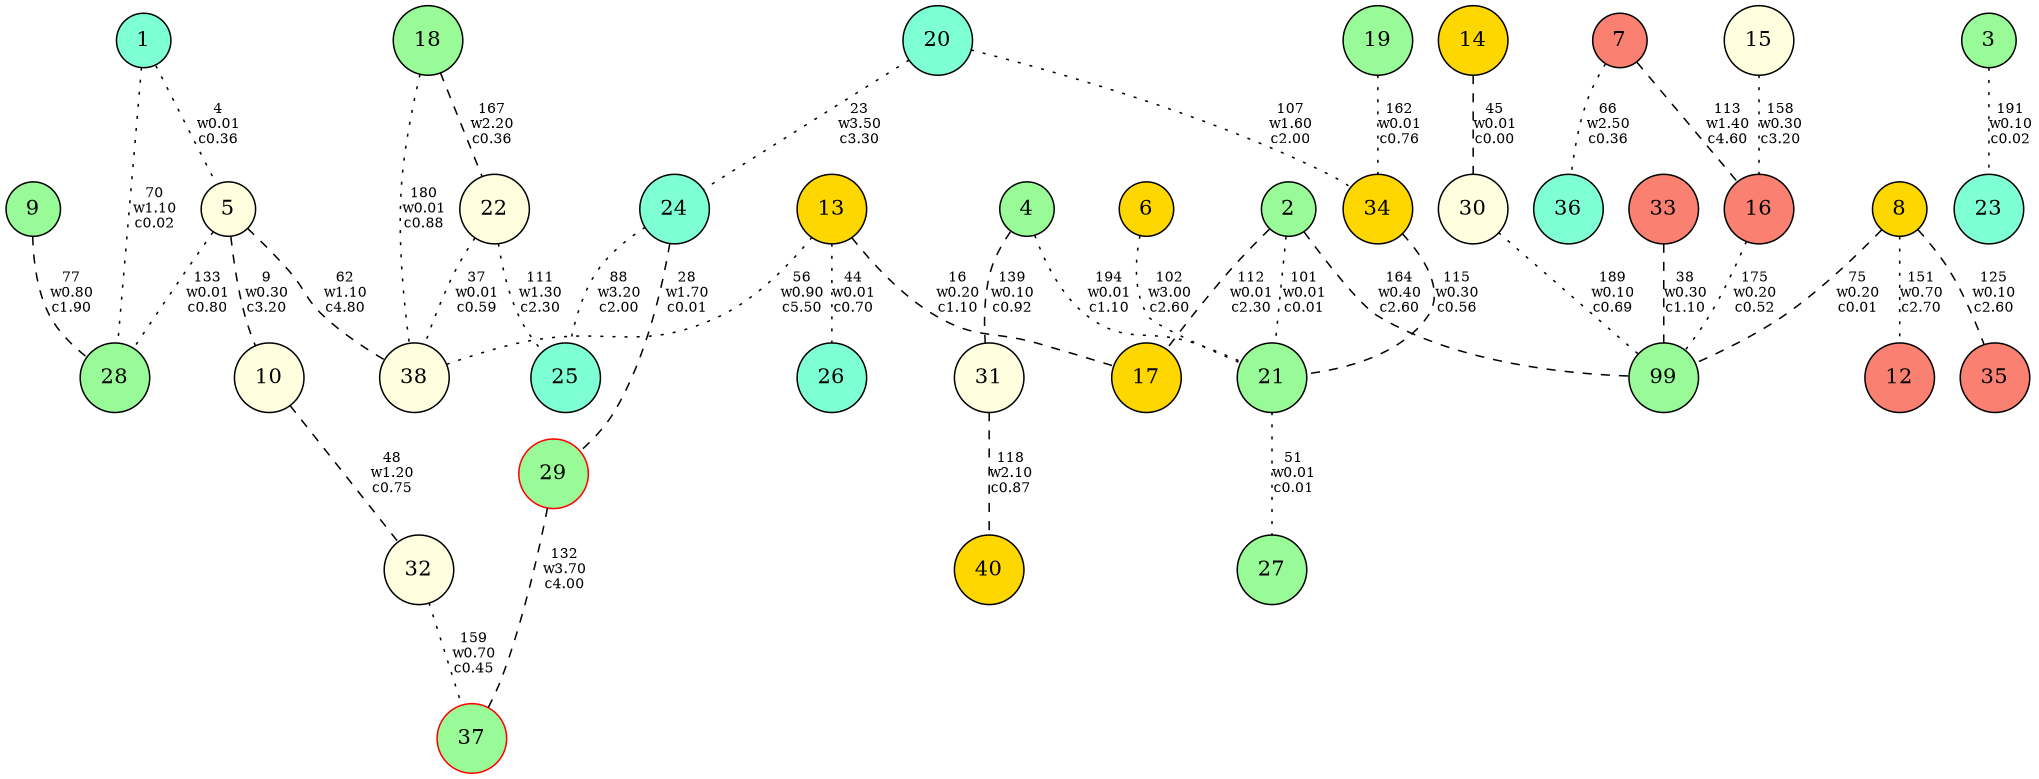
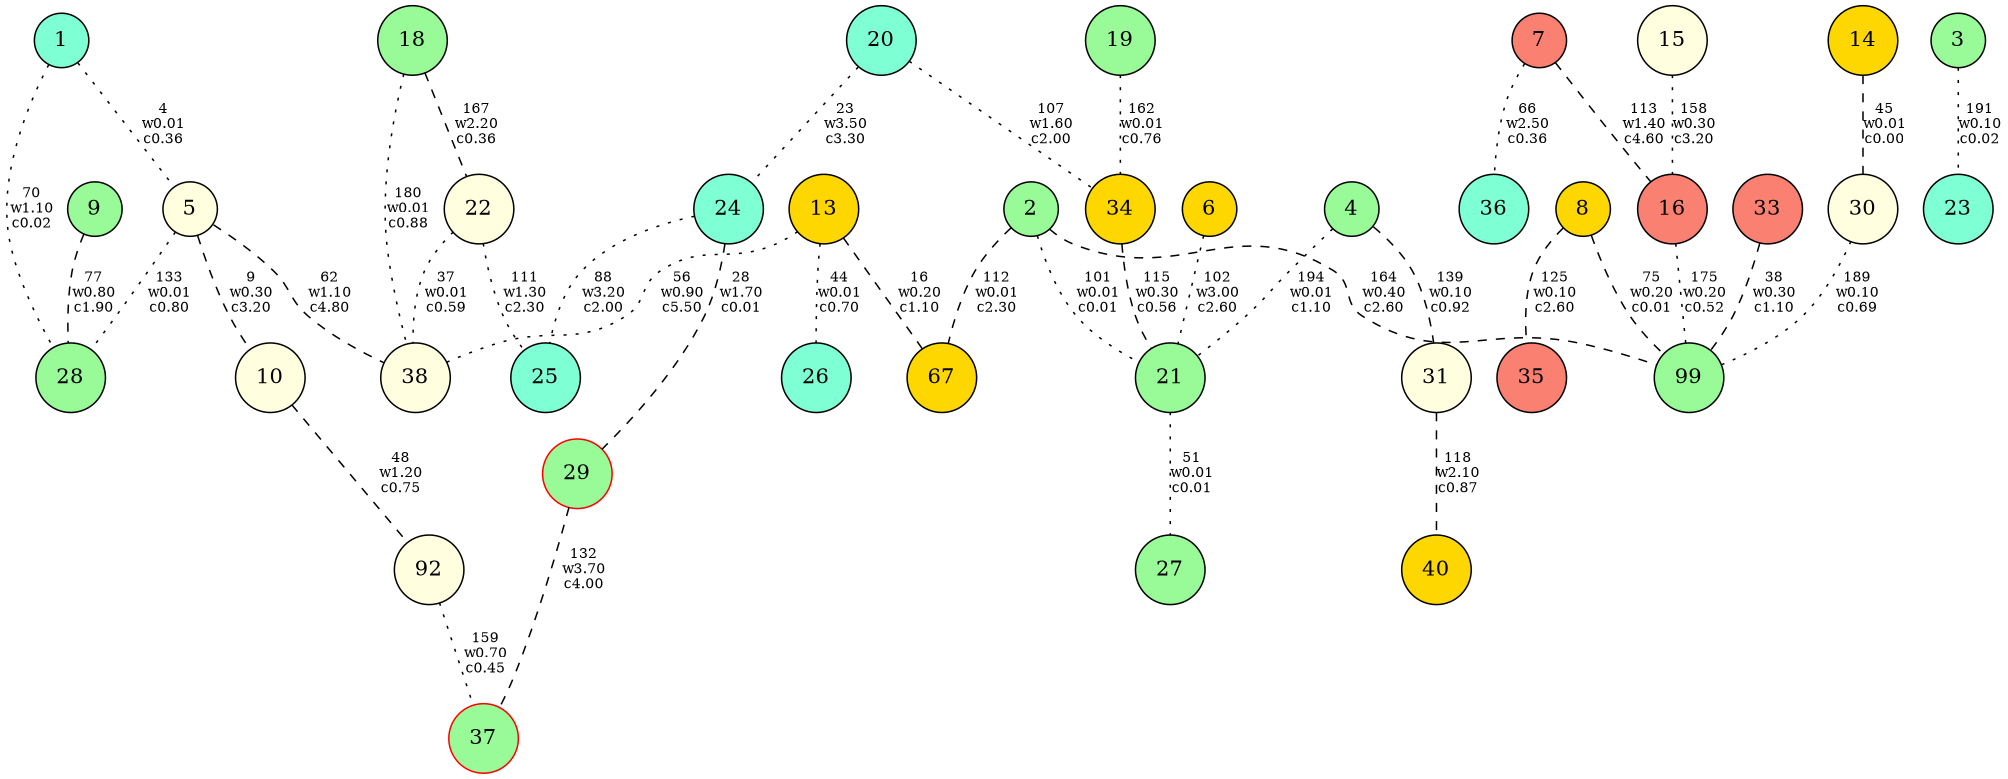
(1146, 378) -> (942, 378)
(1900, 378) -> none
(419, 570) -> (429, 570)
